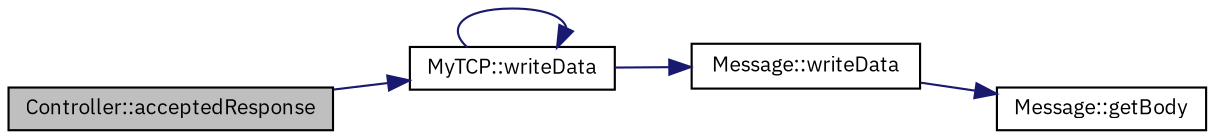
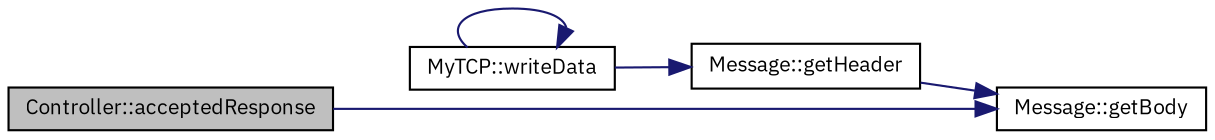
(806, 66) -> (806, 66)
(361, 86) -> (654, 109)
